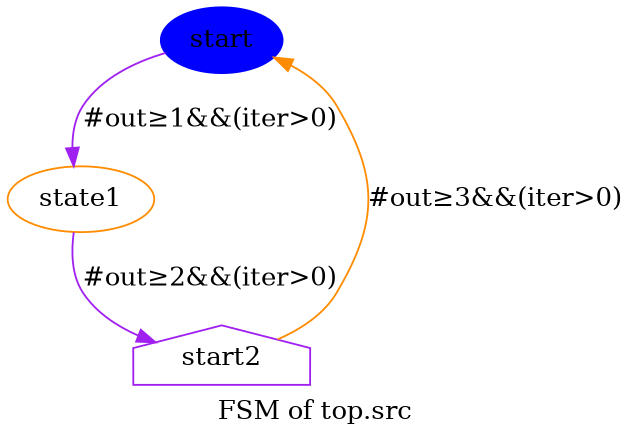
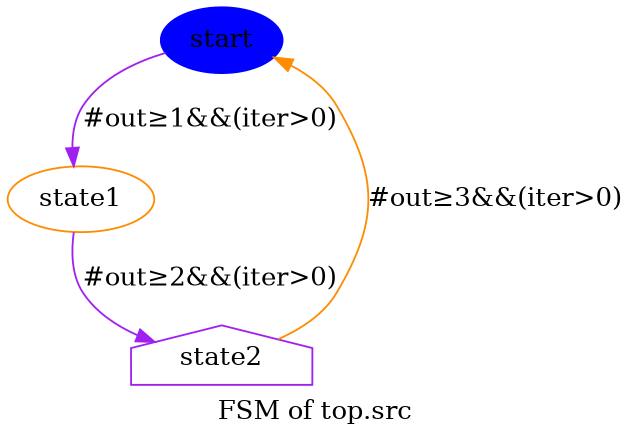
(222, 358) -> (222, 358)
